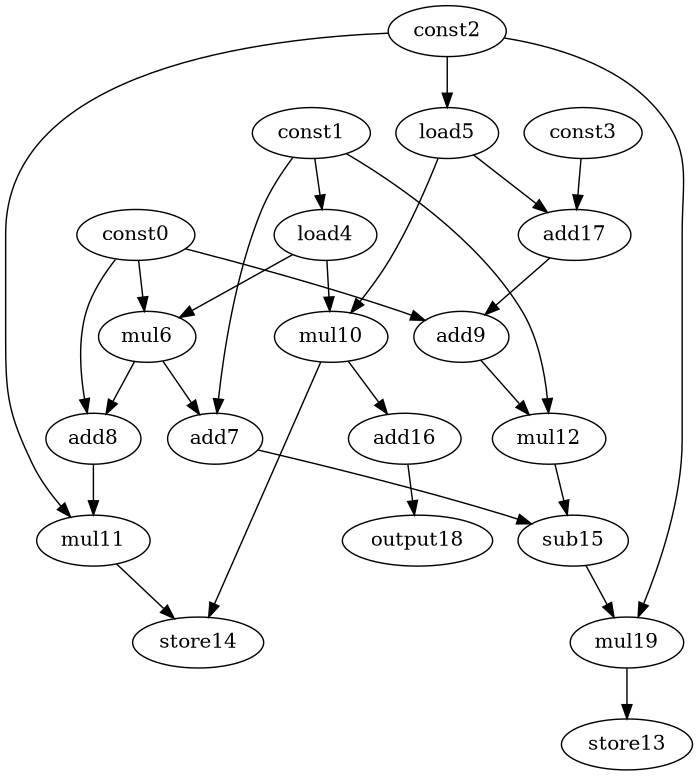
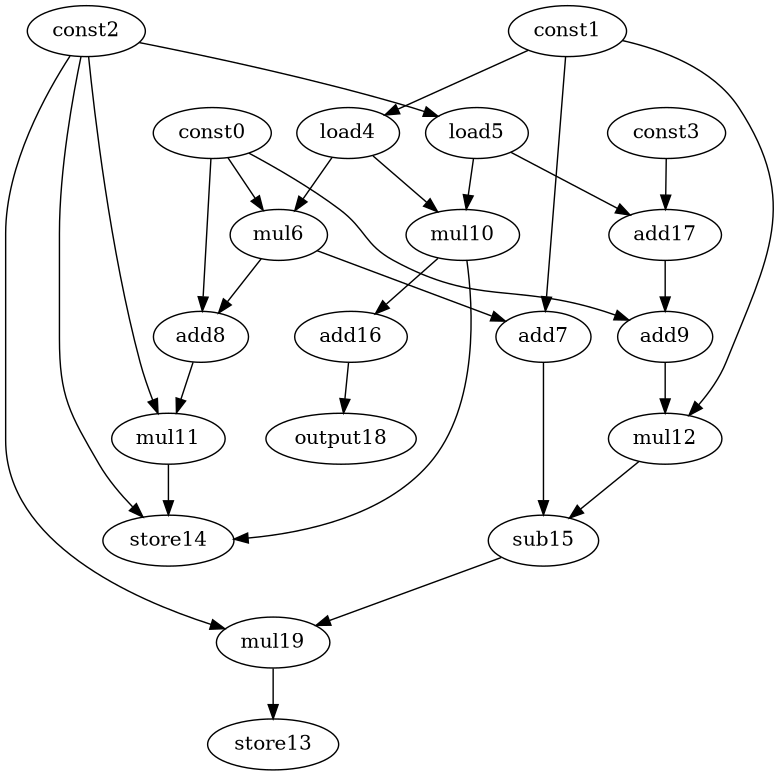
none -> (59, 291)
